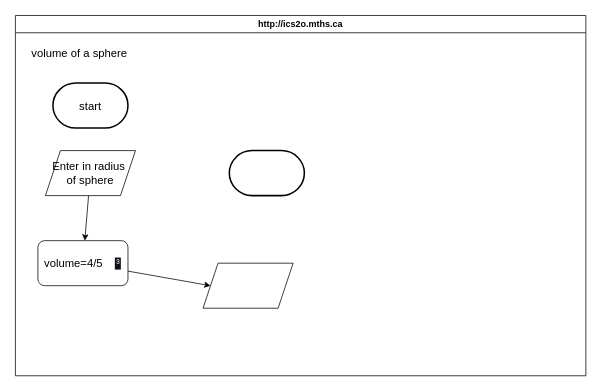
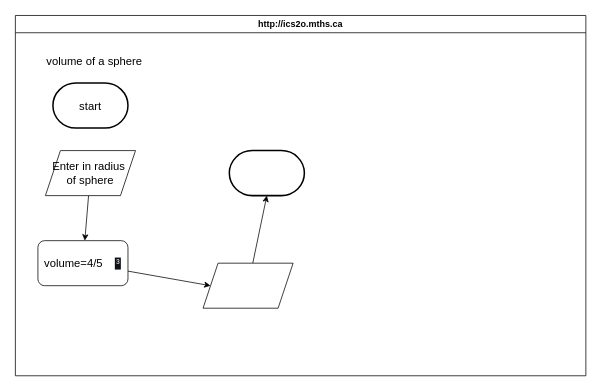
(79, 53) -> (94, 60)
none -> (259, 231)
